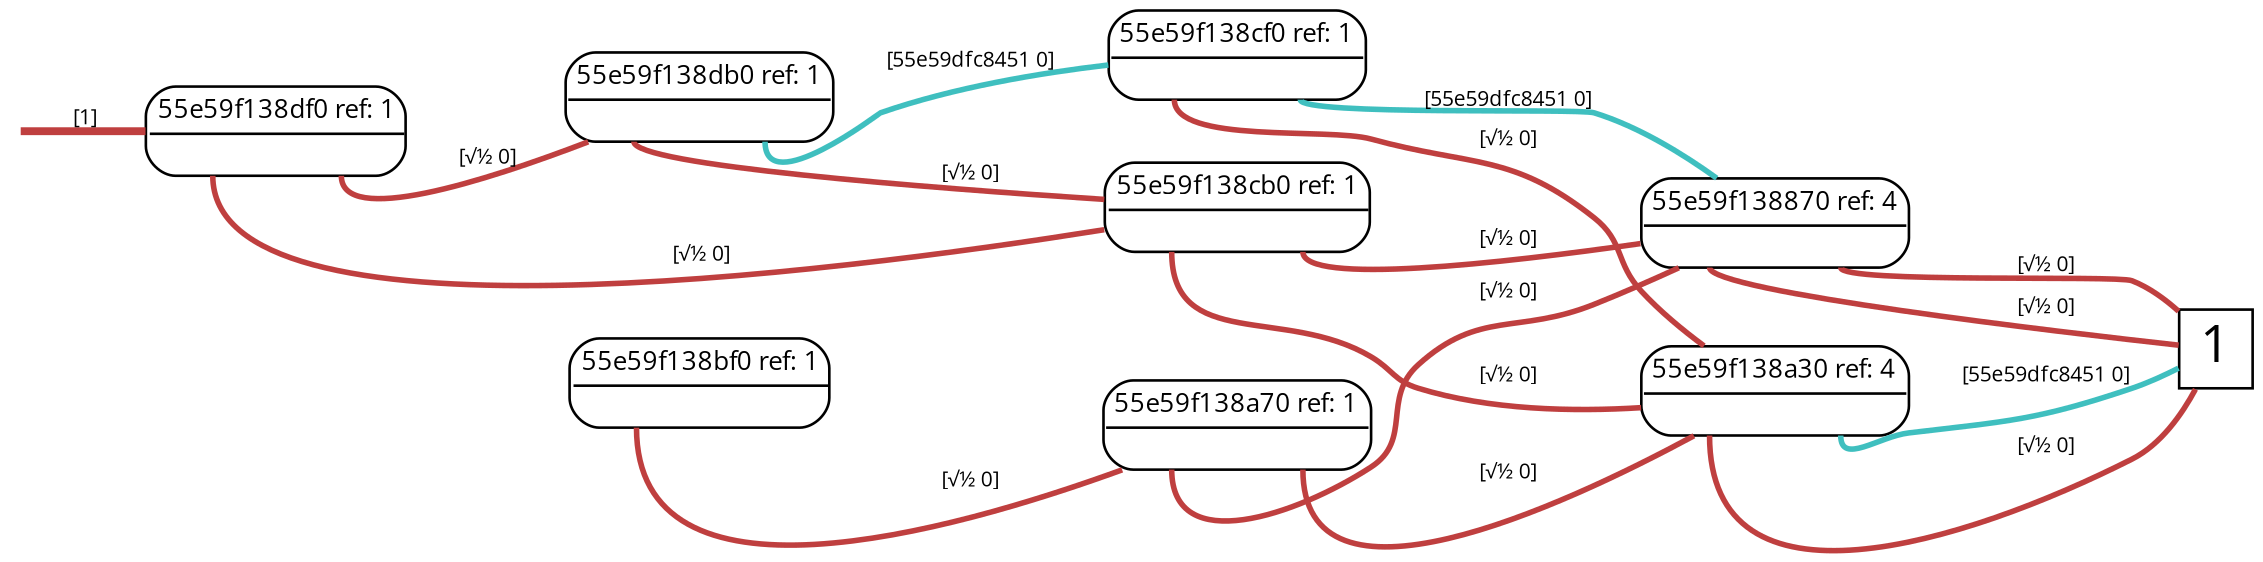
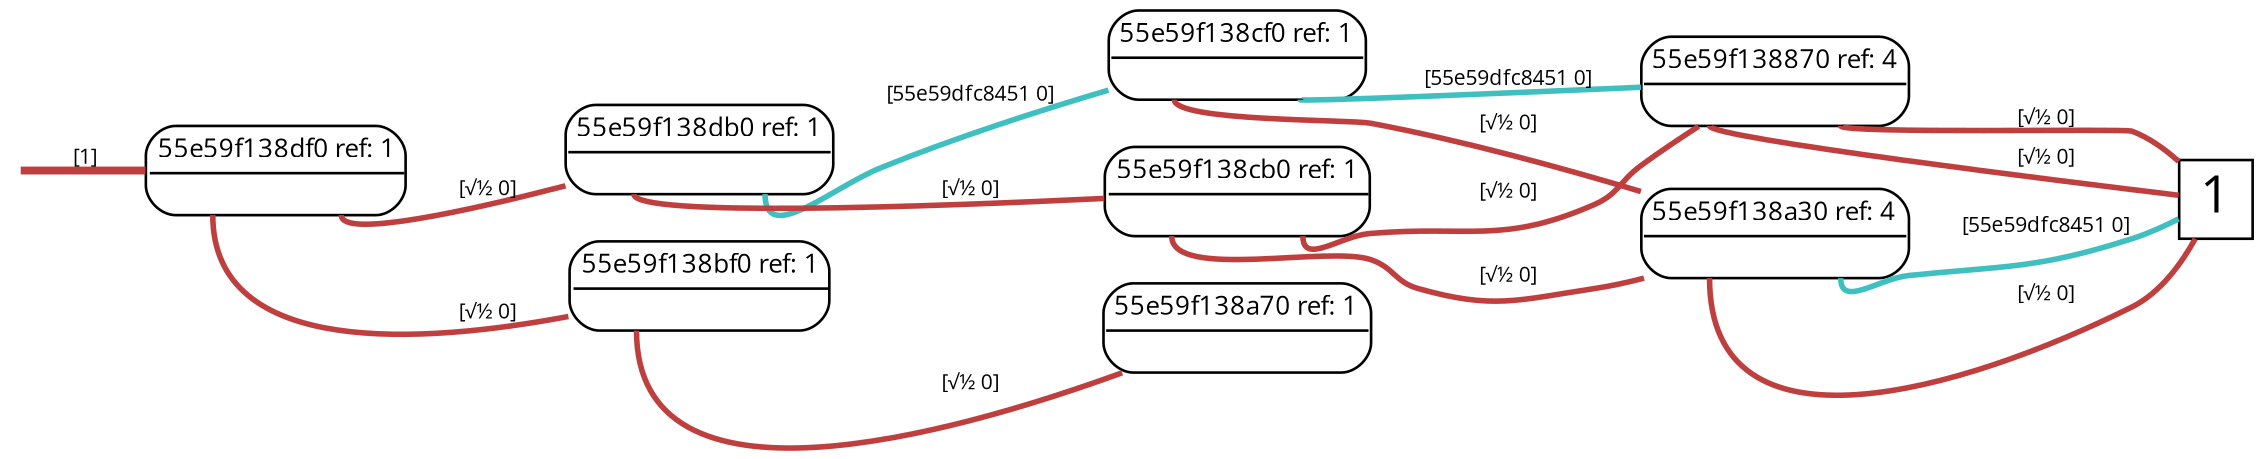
(638, 281) -> (360, 332)
(1397, 413) -> none
(1484, 528) -> none
